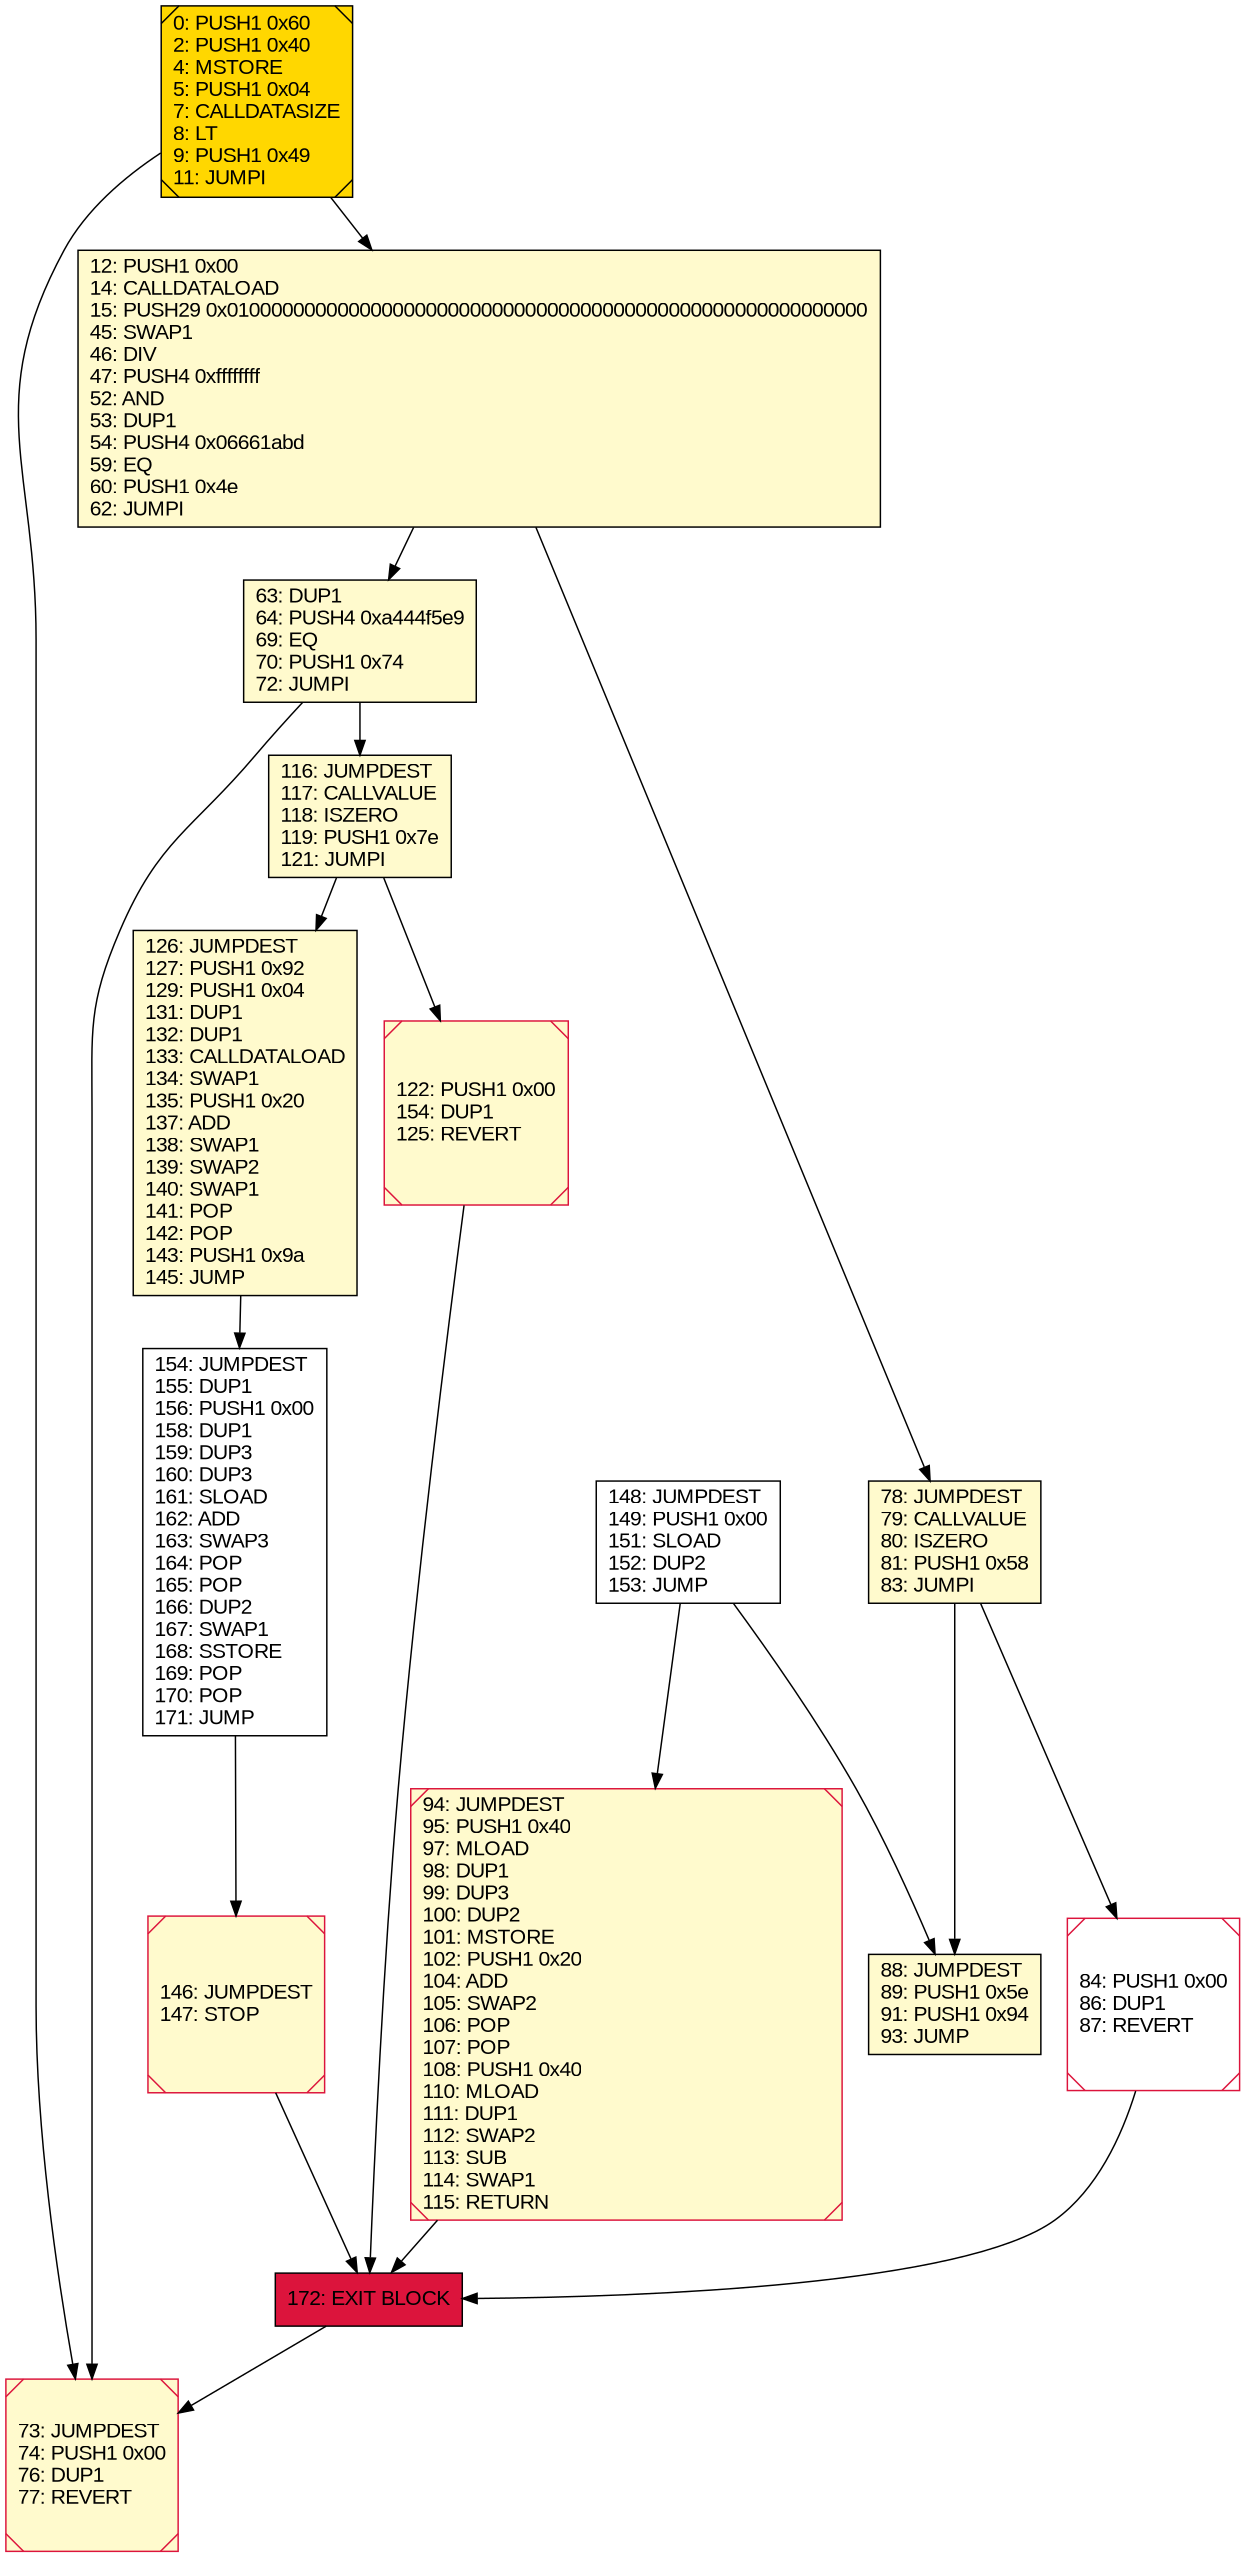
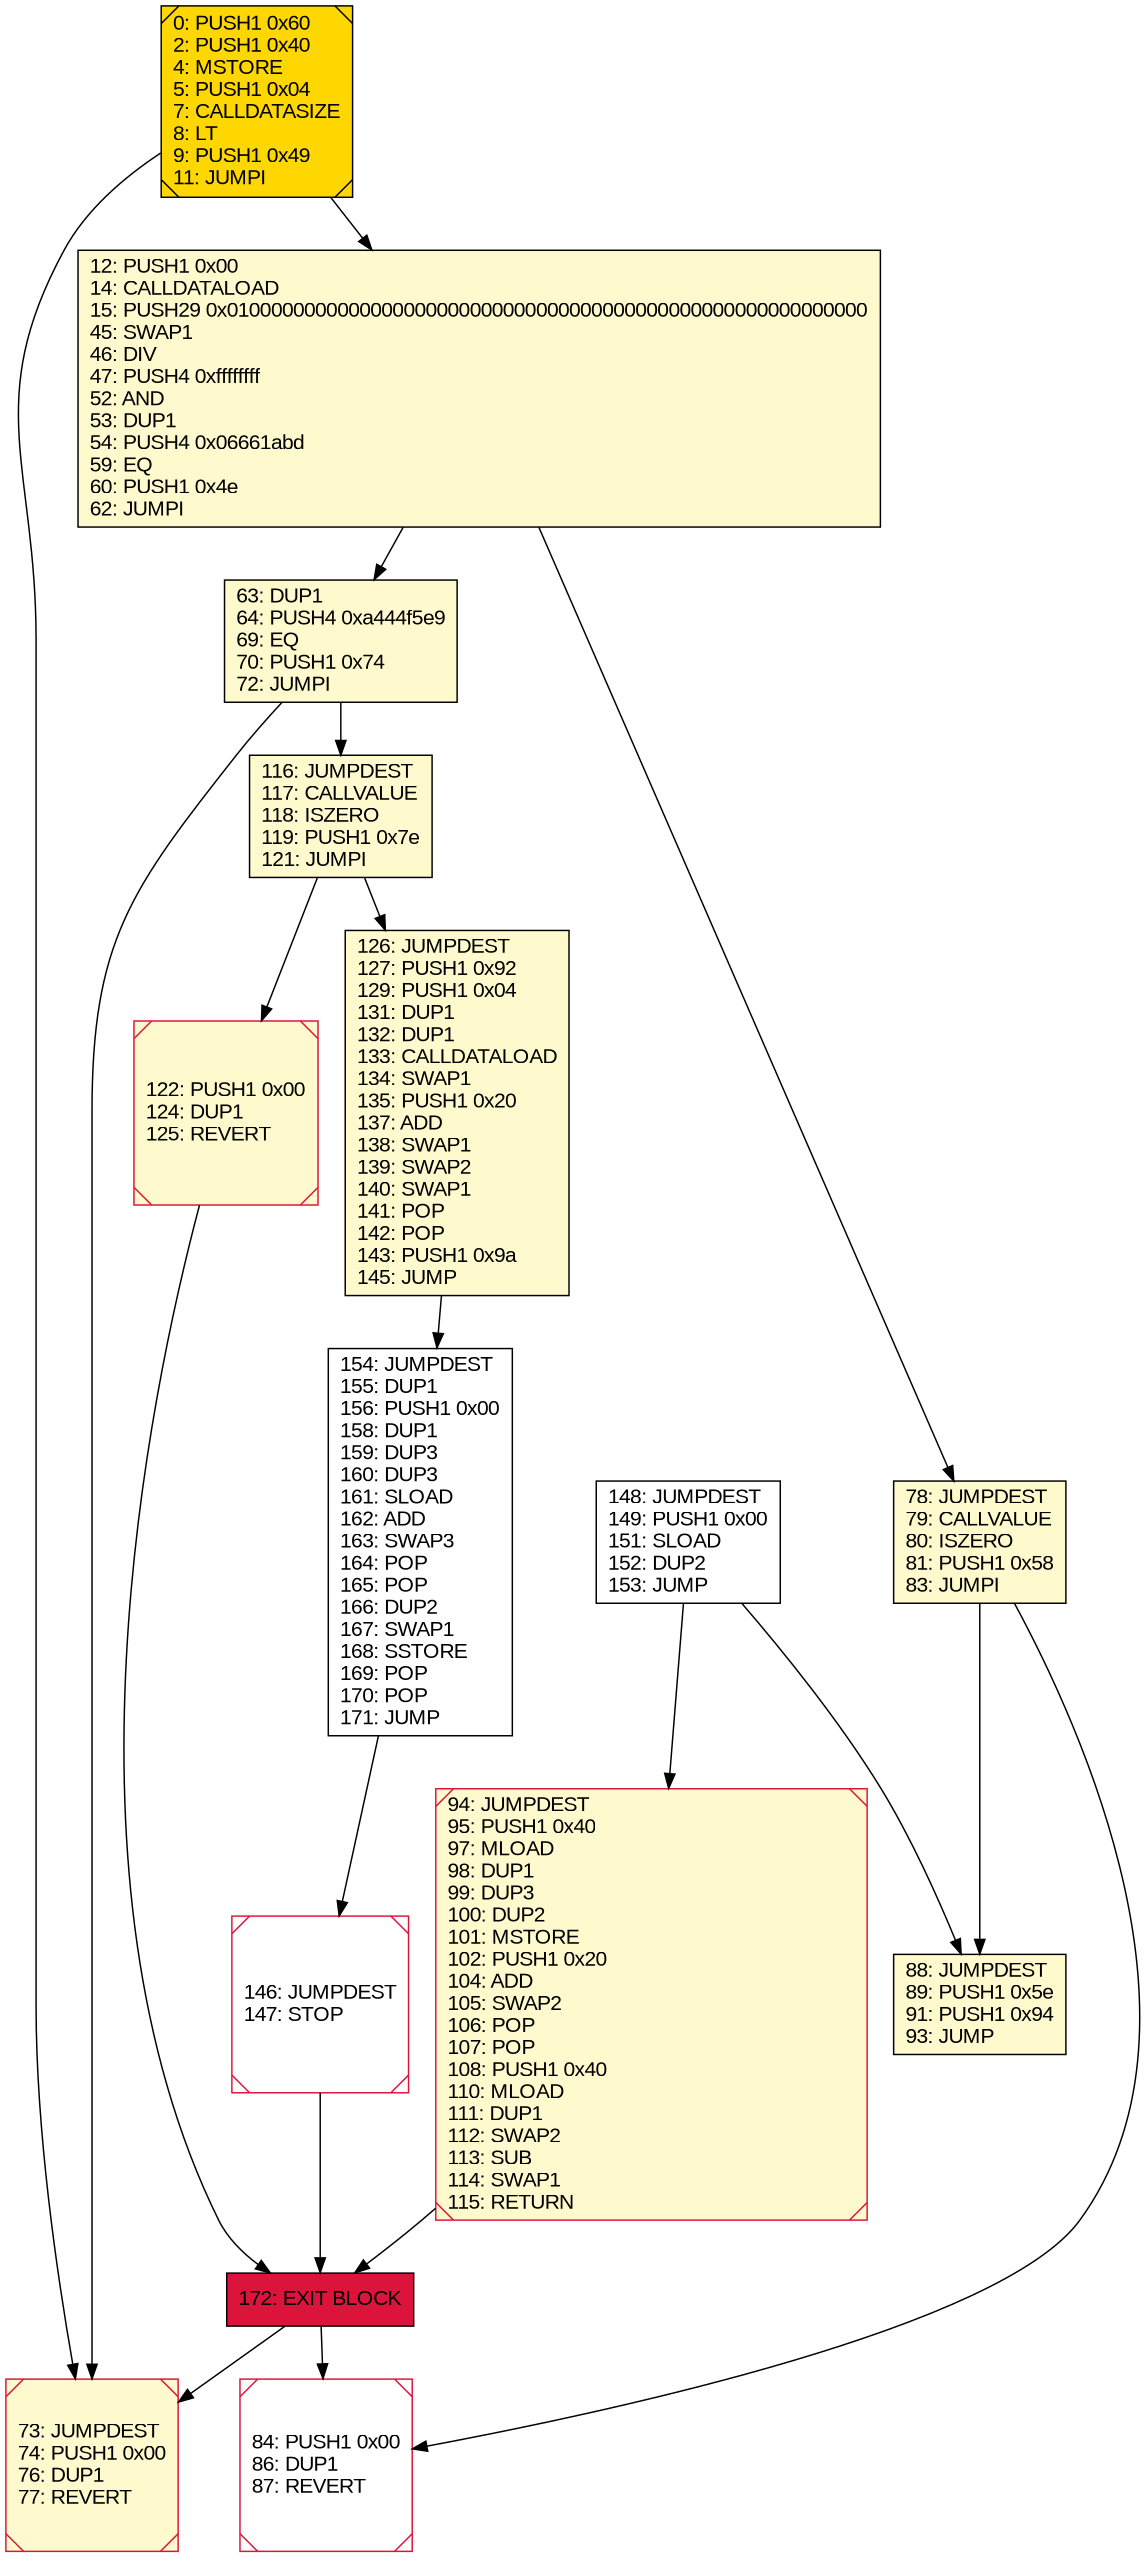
(476, 1113) -> (226, 1113)
(236, 2004) -> (320, 2004)
(848, 2277) -> (322, 2345)
